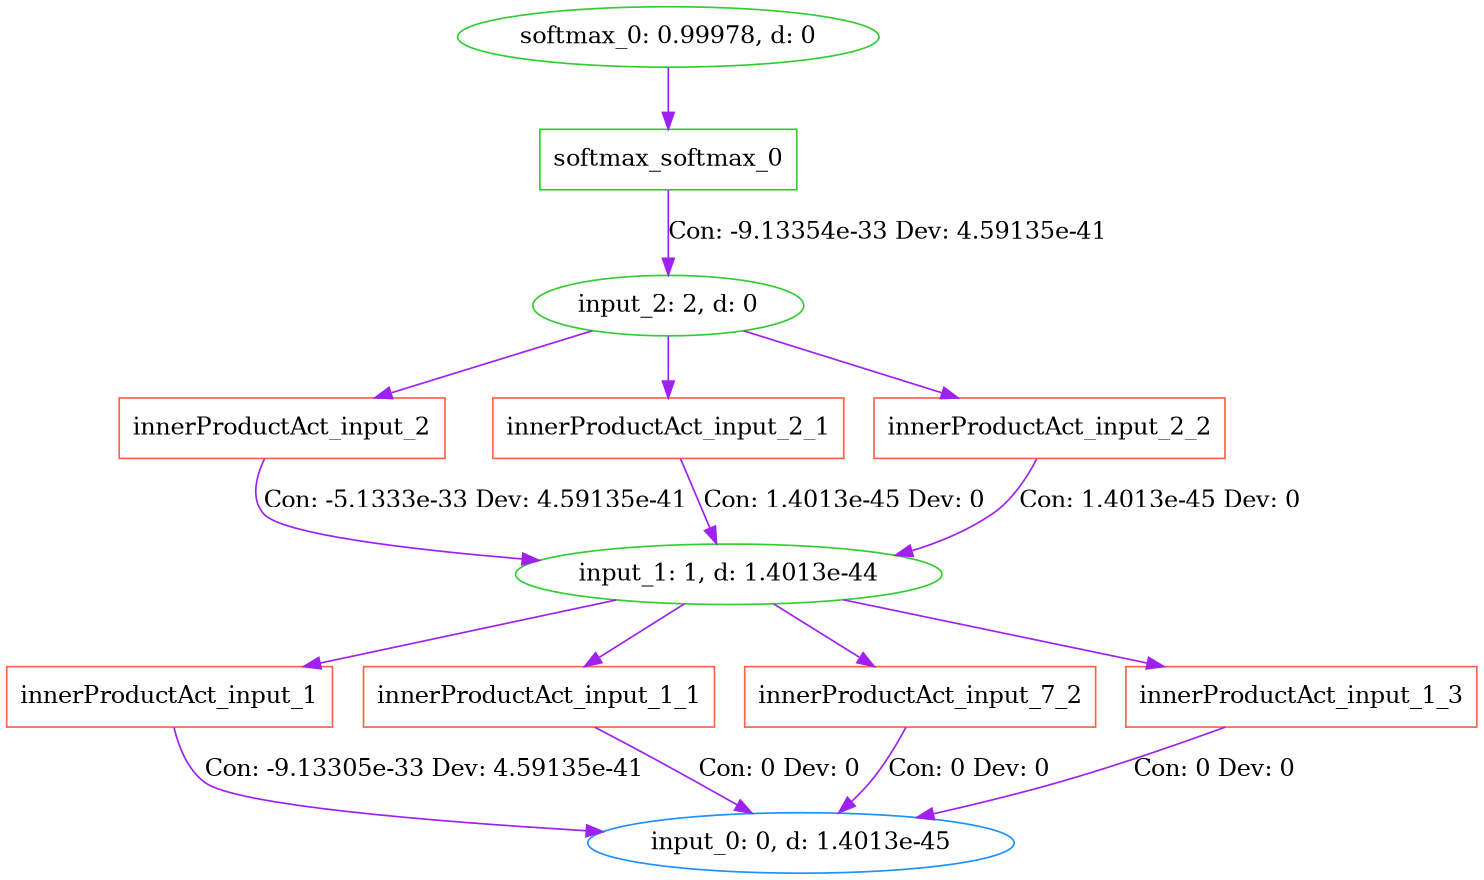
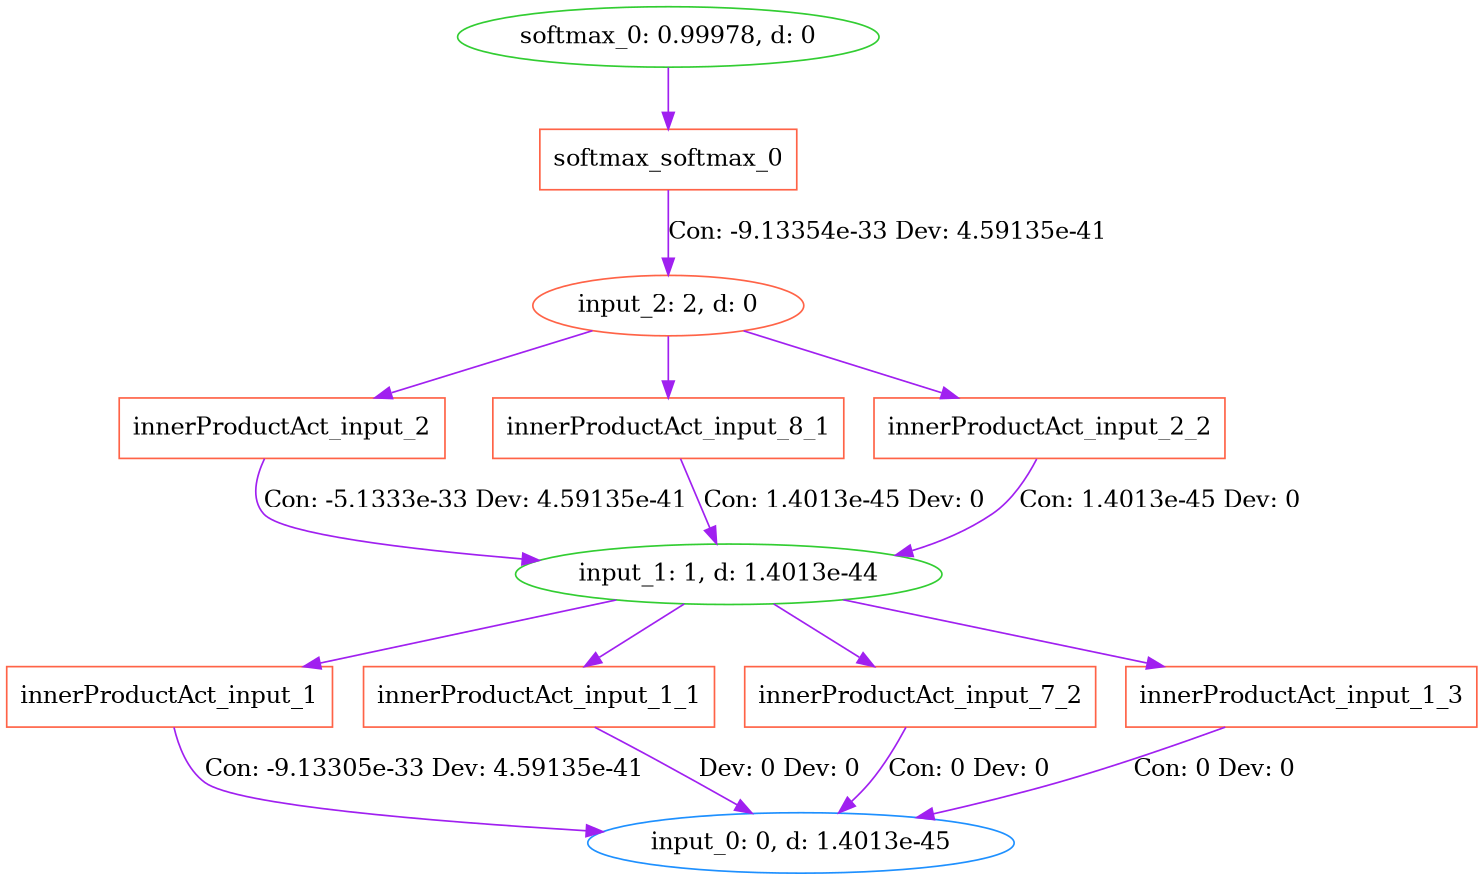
(668, 160) -> (668, 160)
(668, 306) -> (668, 306)
(668, 428) -> (668, 428)
(780, 770) -> (780, 770)
